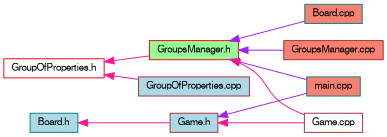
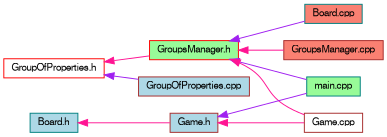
(266, 50) -> (266, 50)
(126, 78) -> (126, 78)
(333, 86) -> (333, 86)
